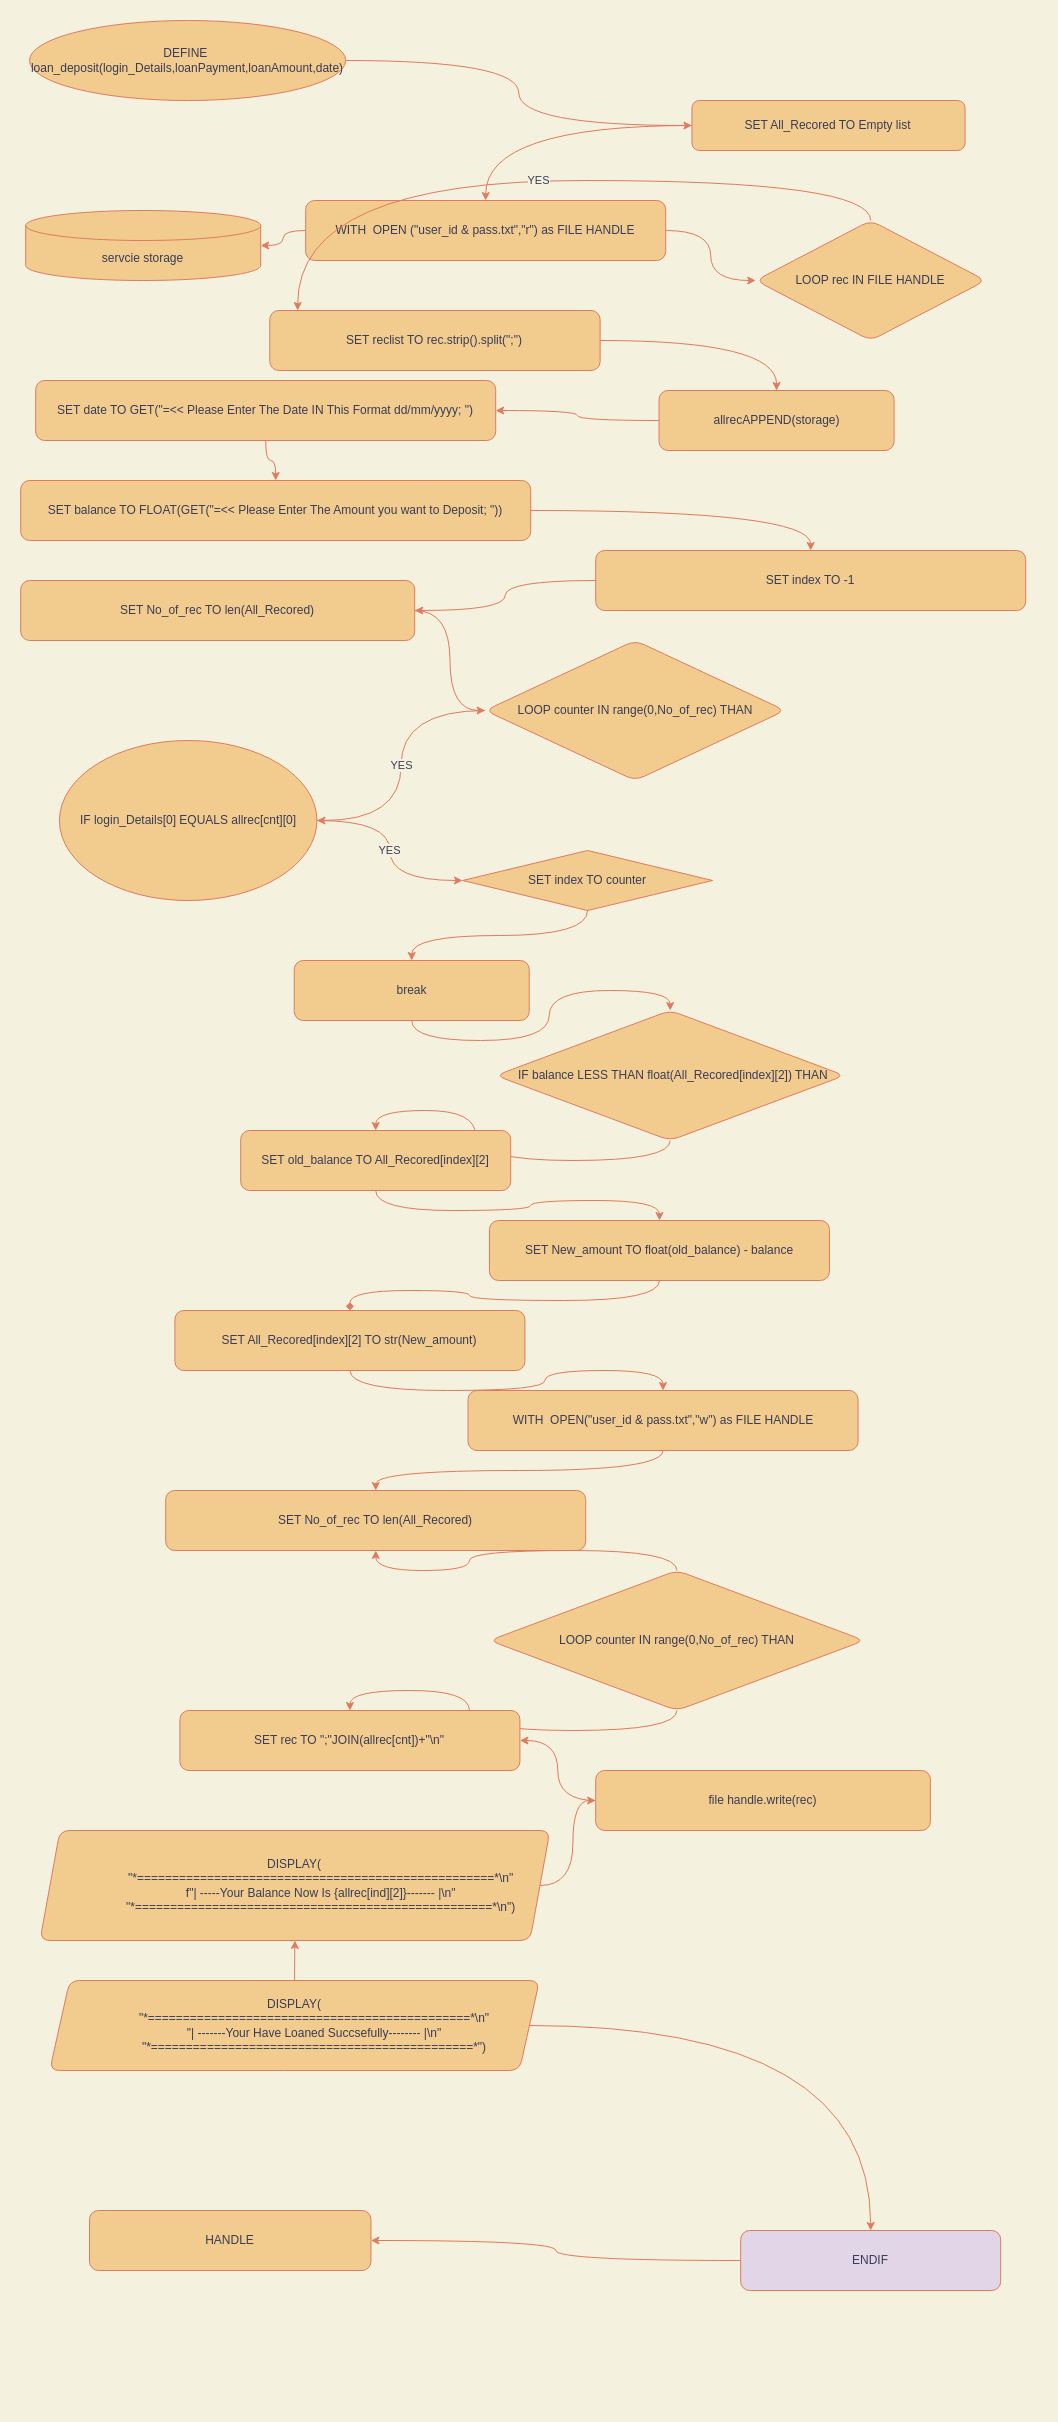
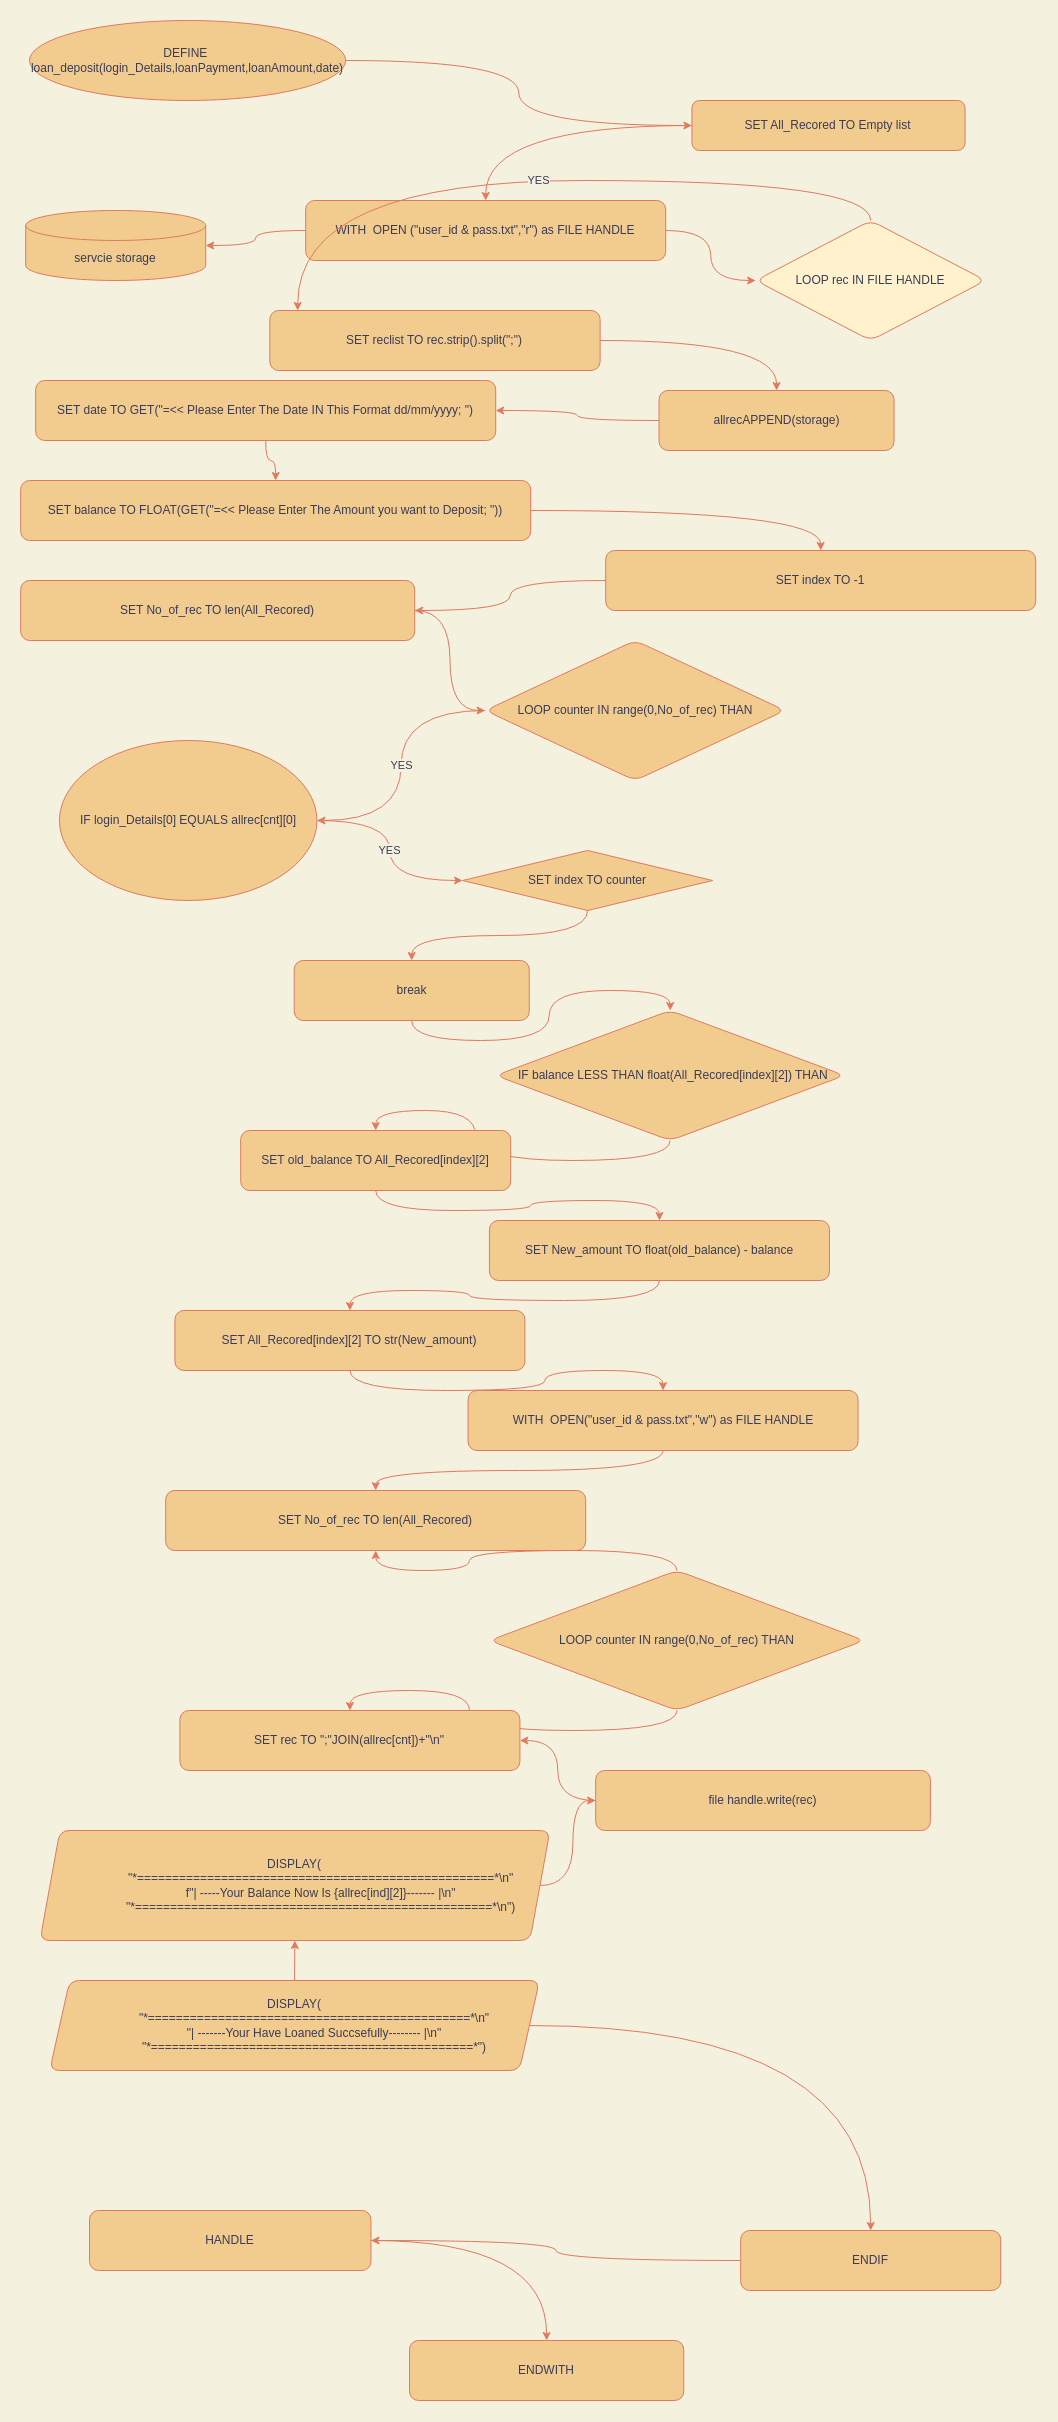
(143, 246) -> (116, 246)
(871, 281) -> (871, 281)
(811, 581) -> (821, 581)
(354, 1297) -> (354, 1298)
none -> (496, 2261)
(871, 2261) -> (871, 2261)
none -> (547, 2371)
